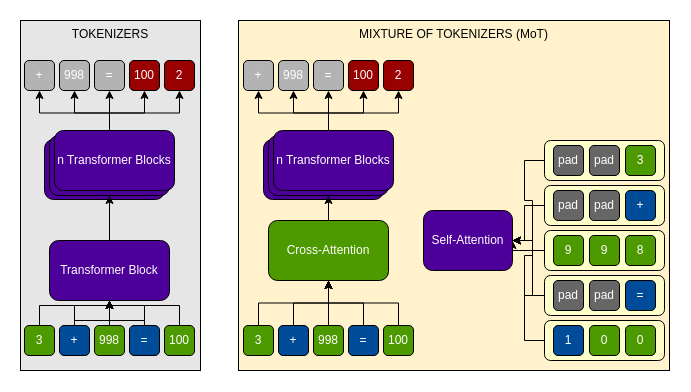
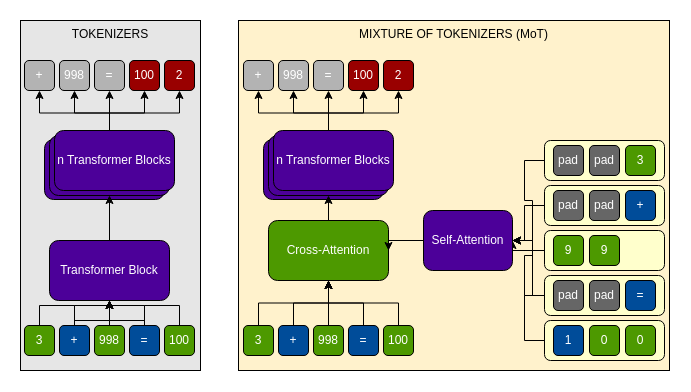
none -> (405, 241)
(641, 251) -> none
